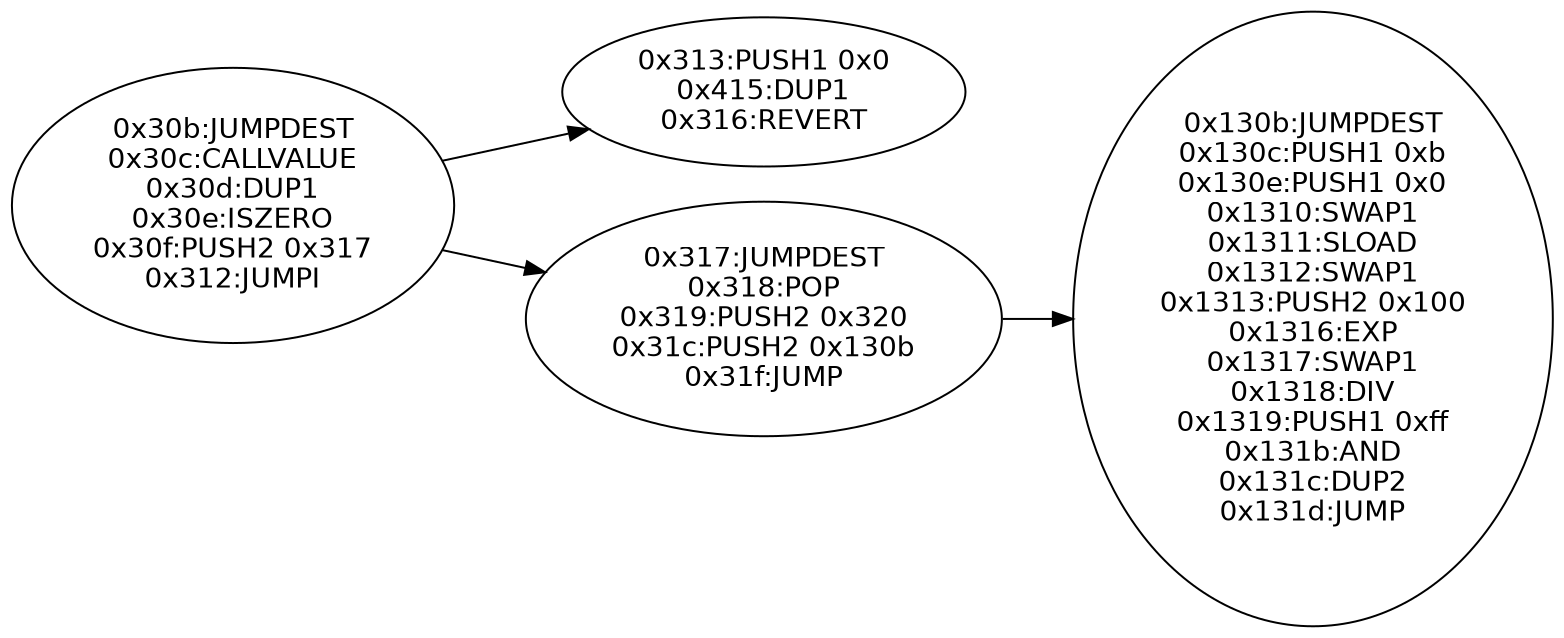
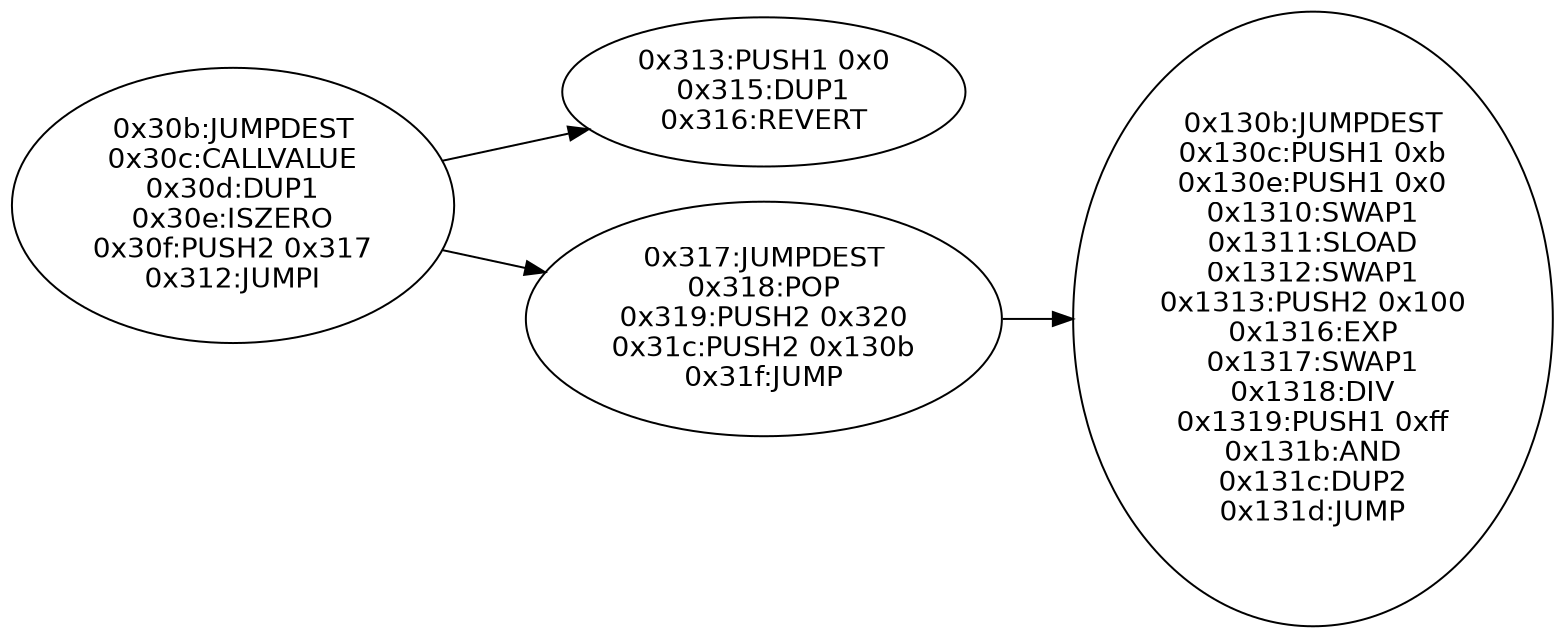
(764, 92) -> (764, 92)
